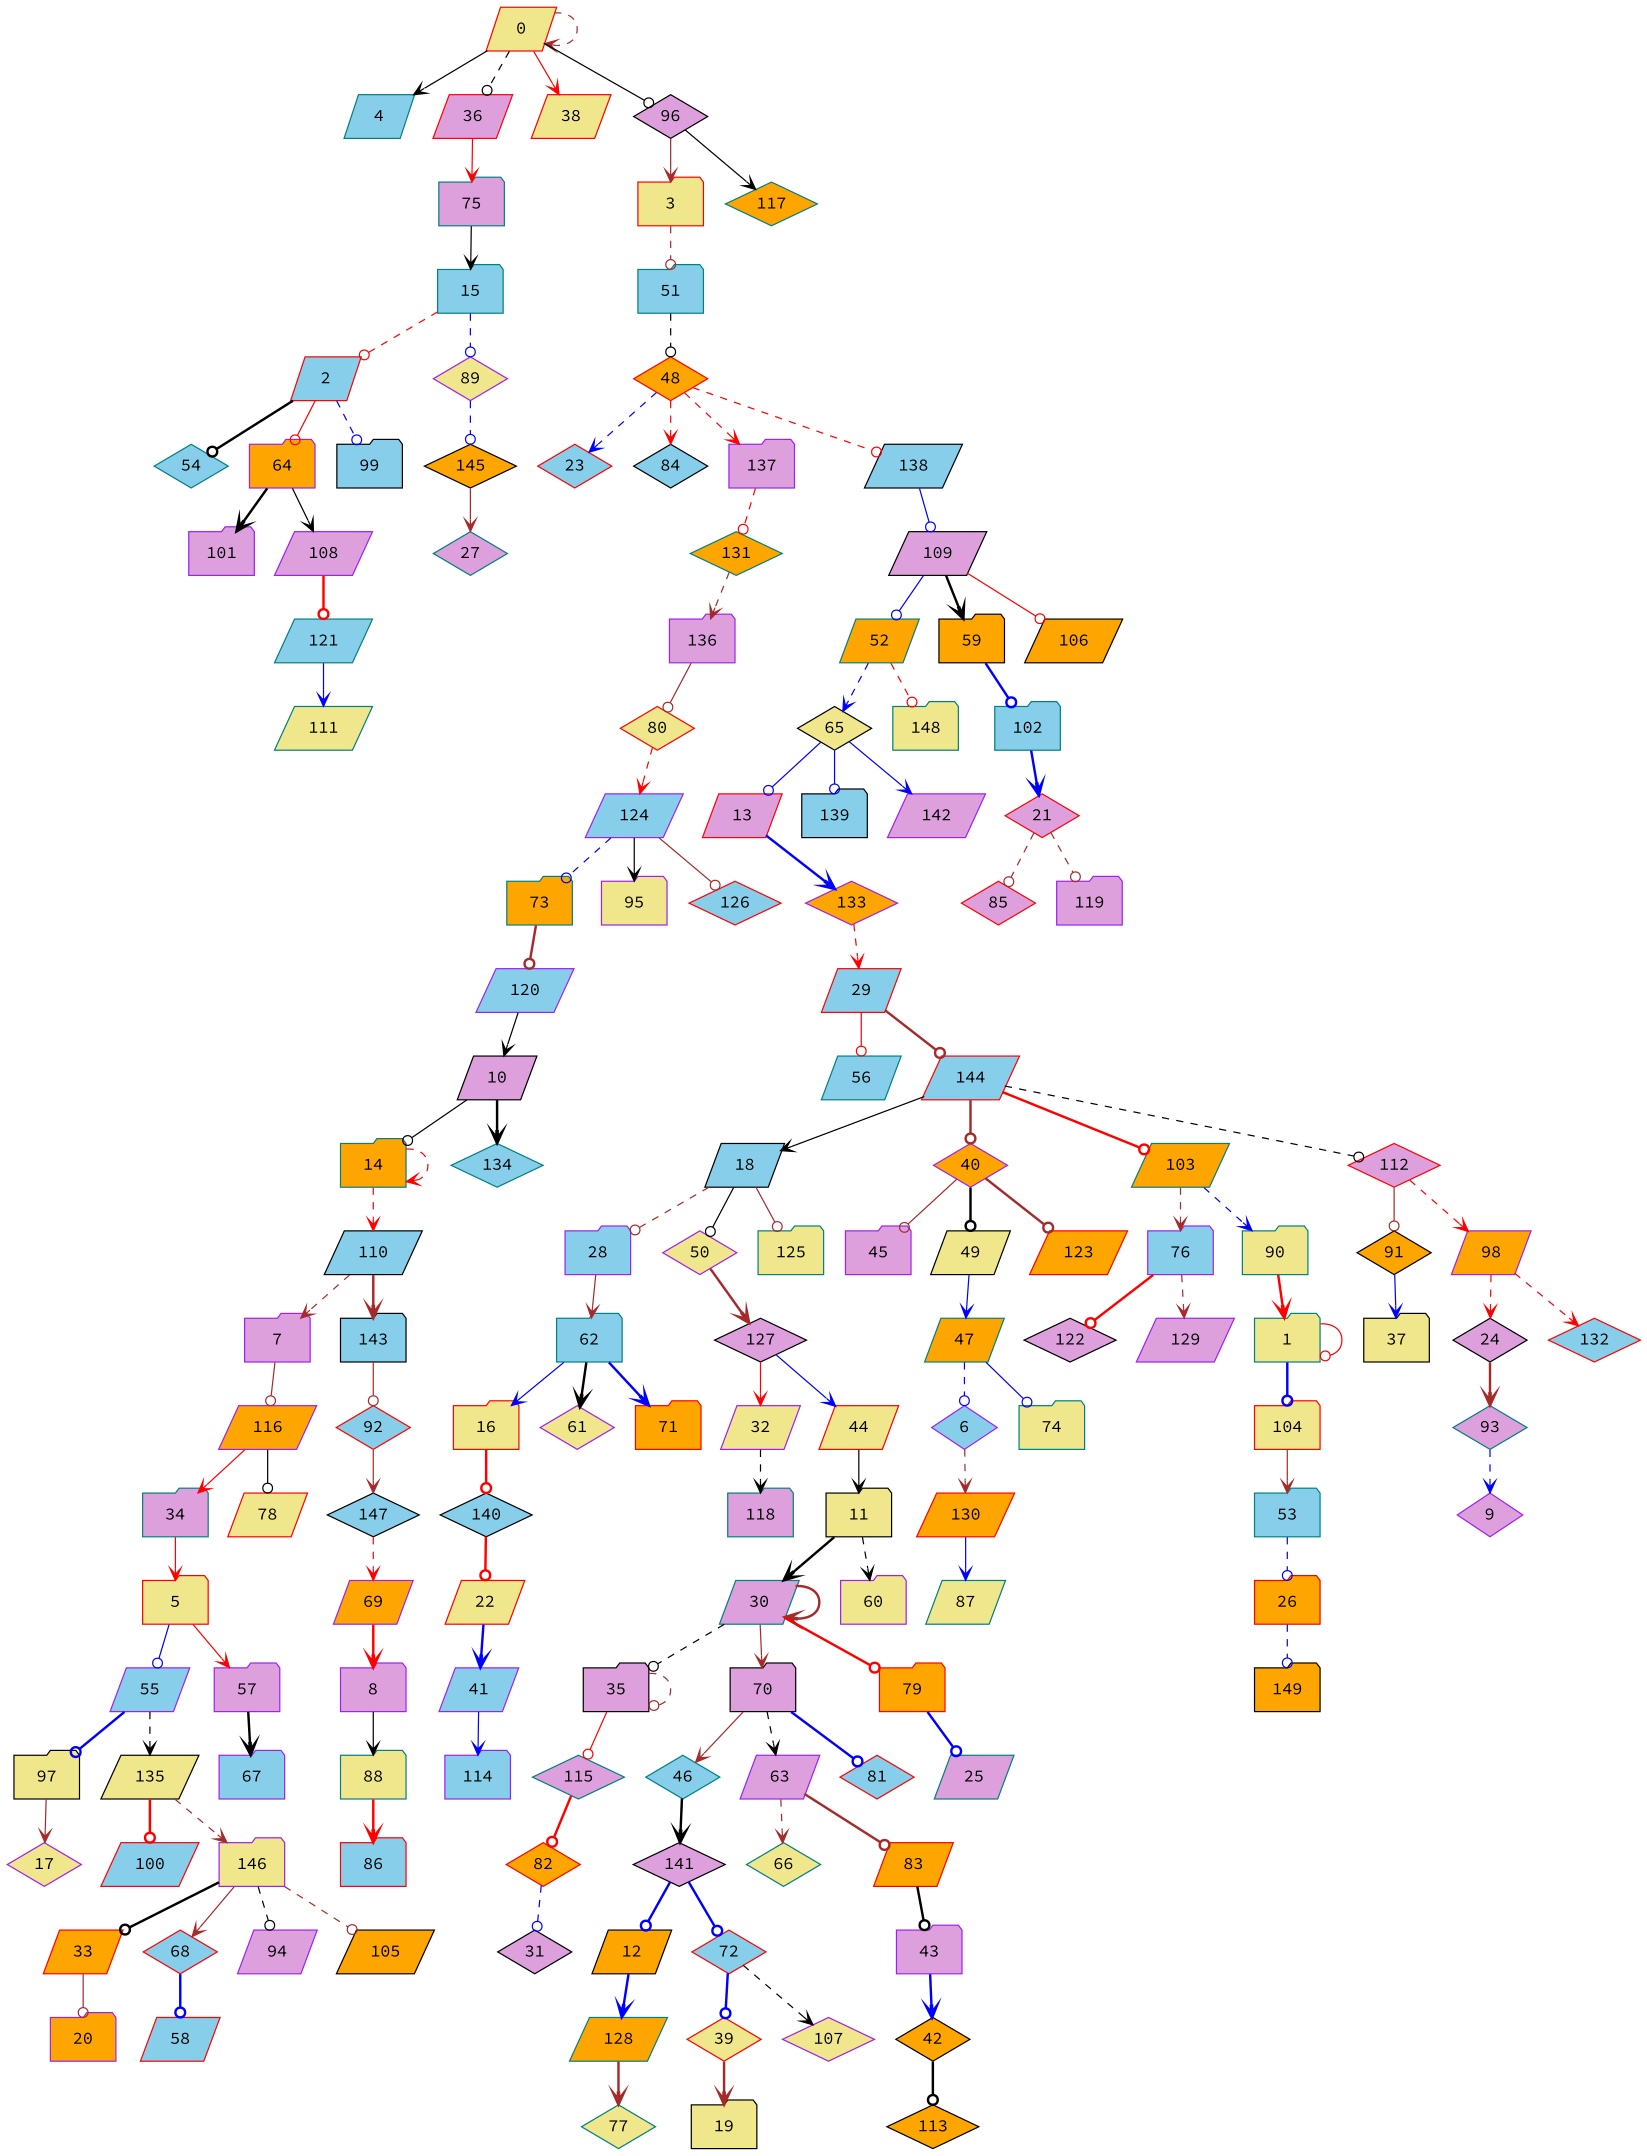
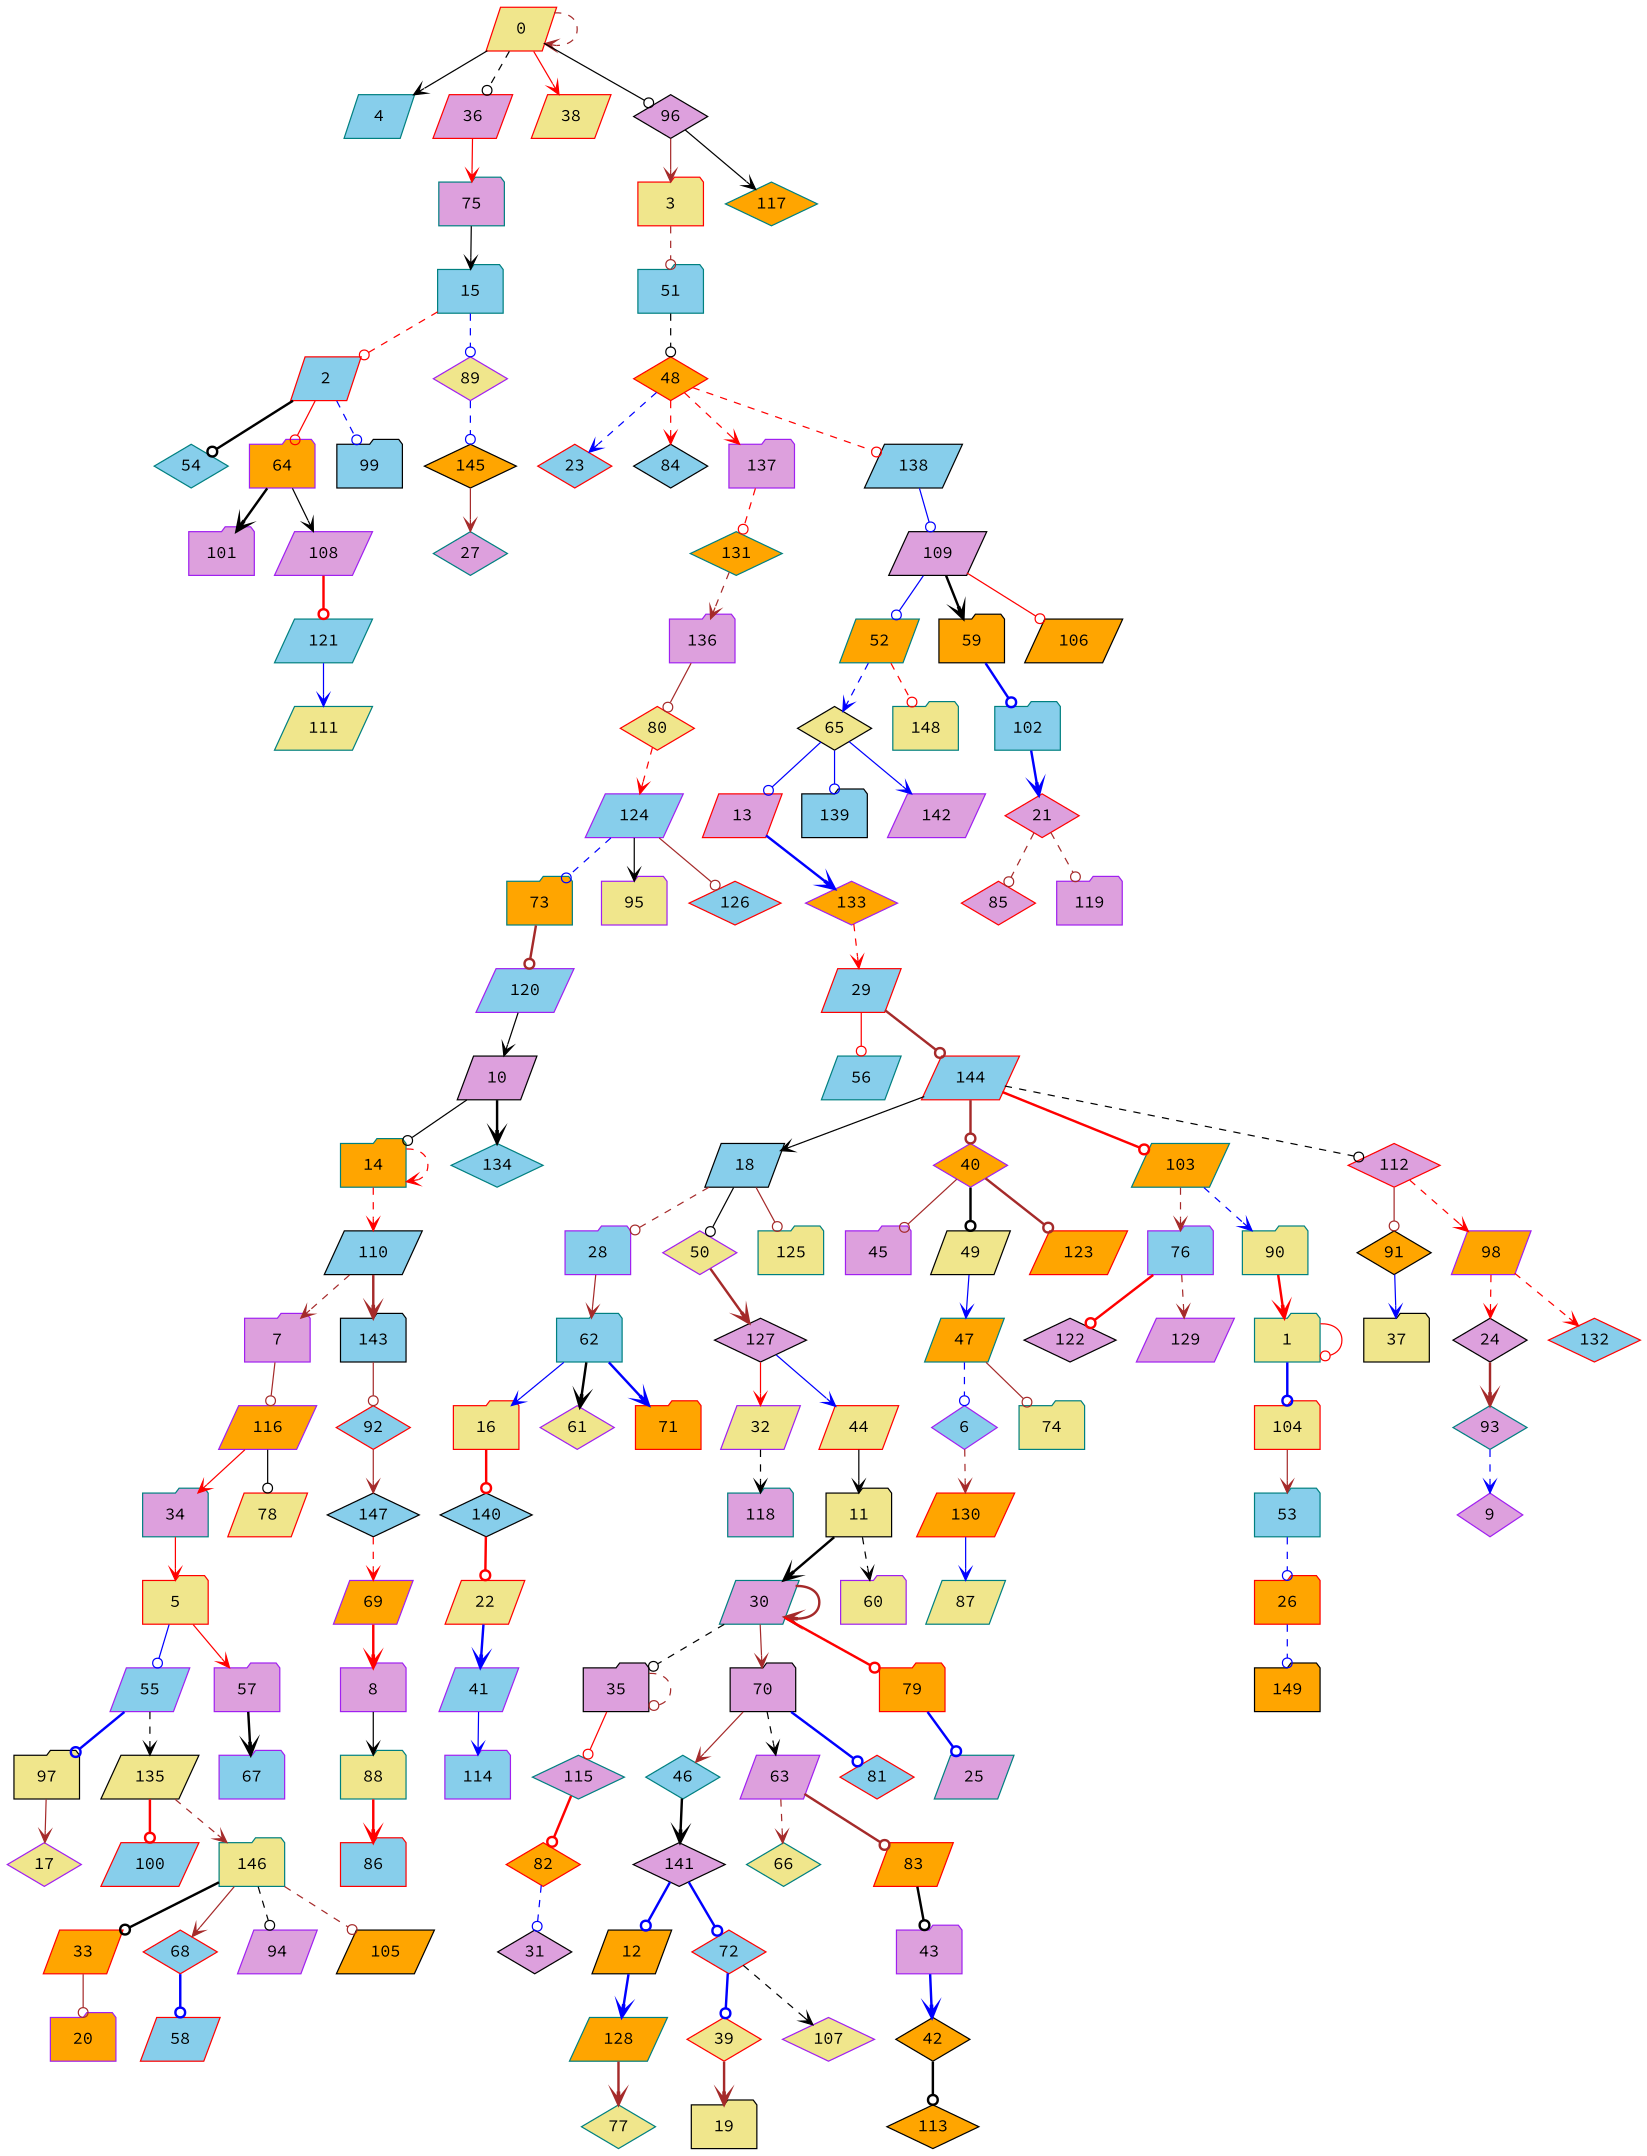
(1005, 1380) -> (1005, 1380)
(252, 1865) -> (252, 1865)
